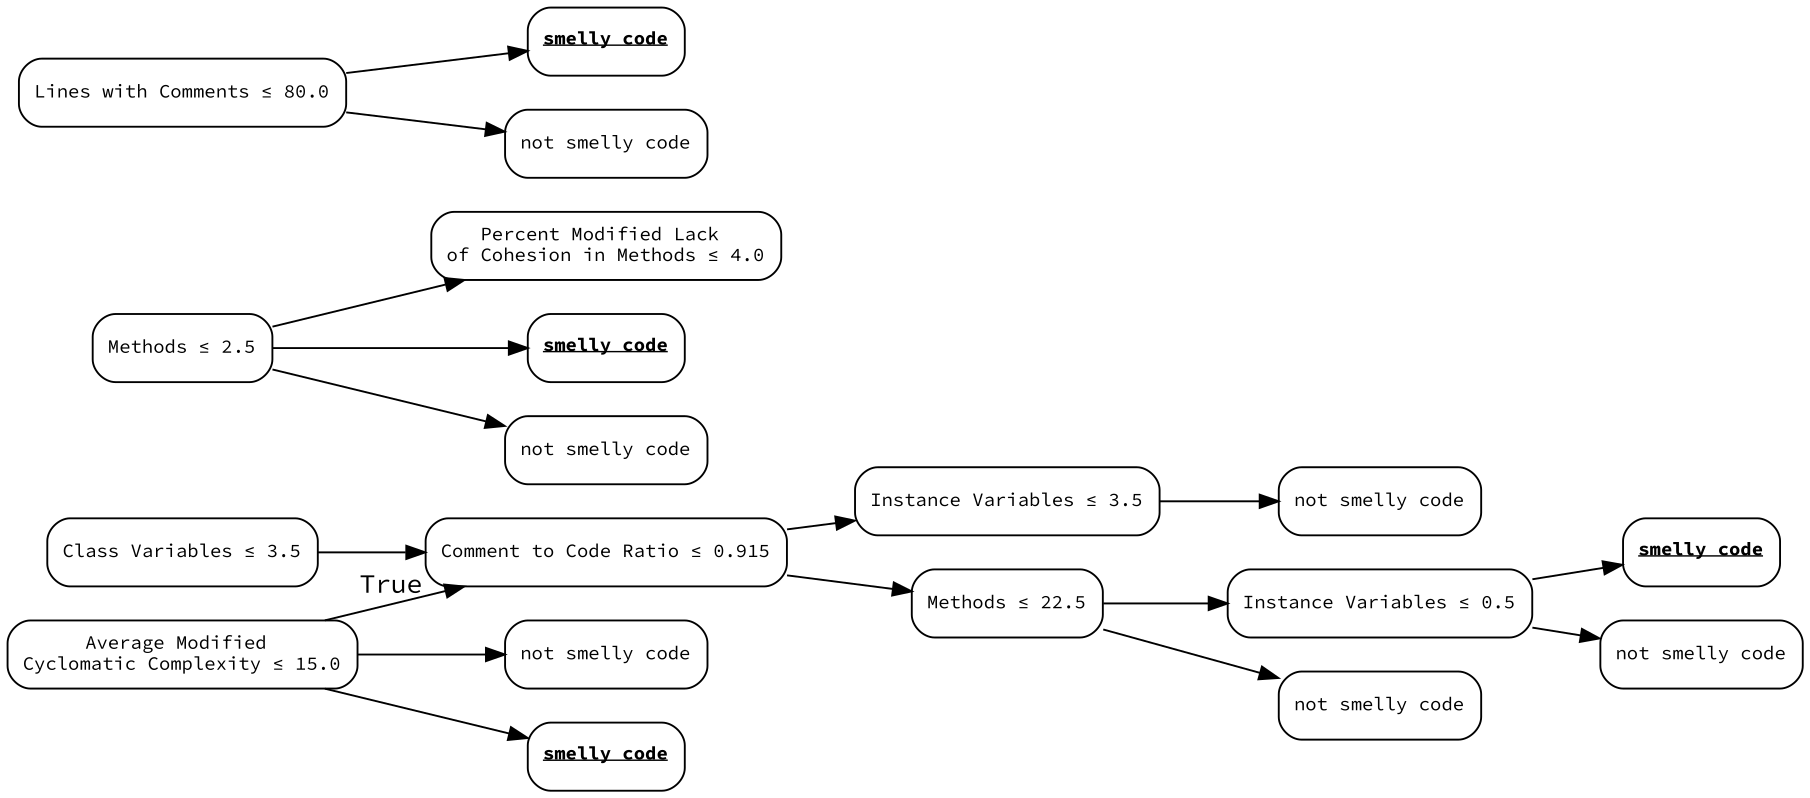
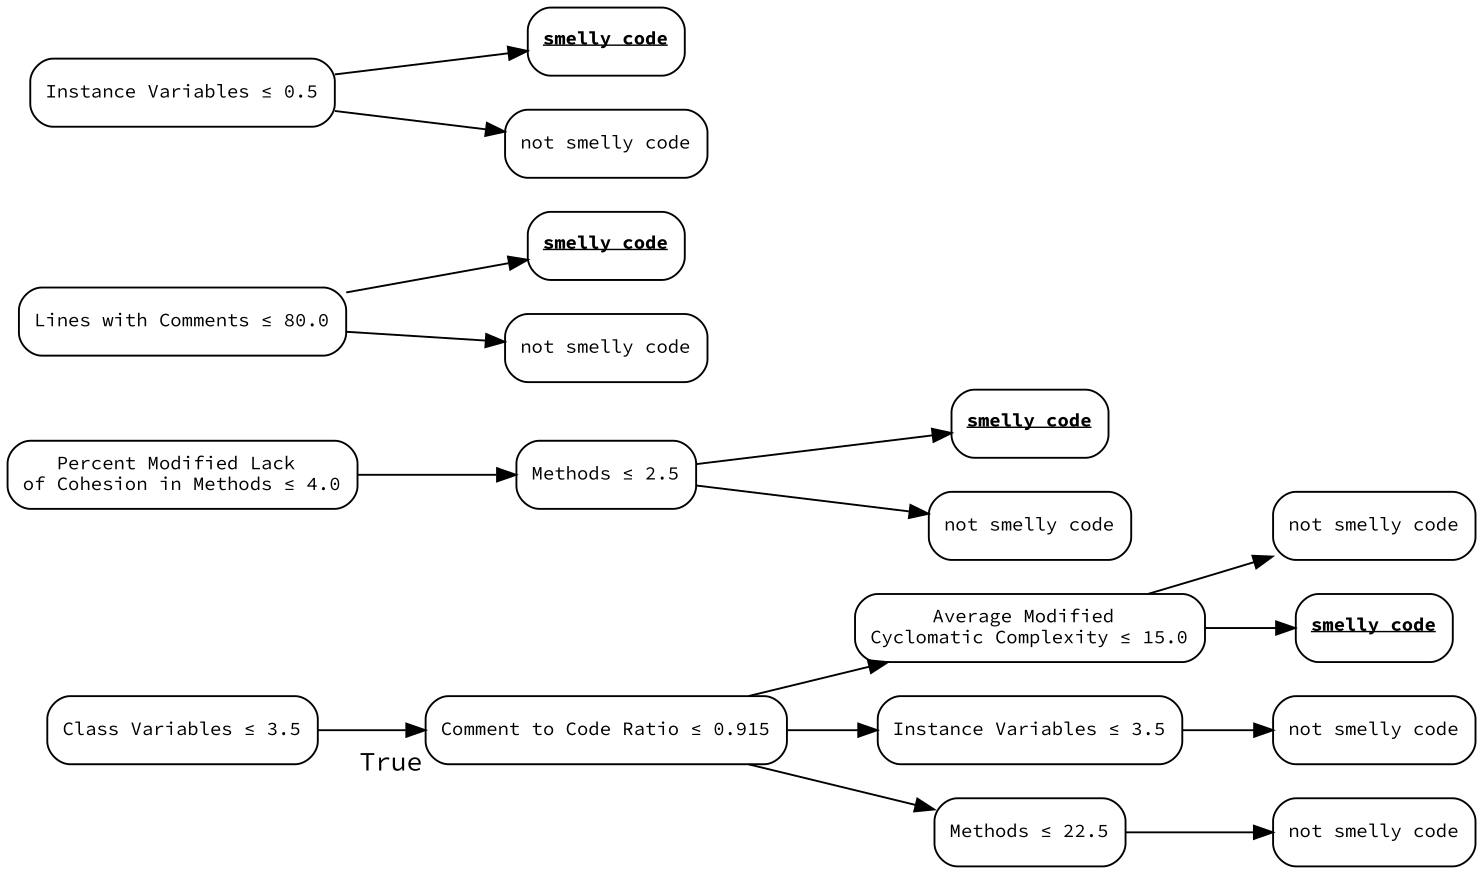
(359, 306) -> (427, 475)
(1156, 603) -> none
(385, 606) -> (809, 681)
